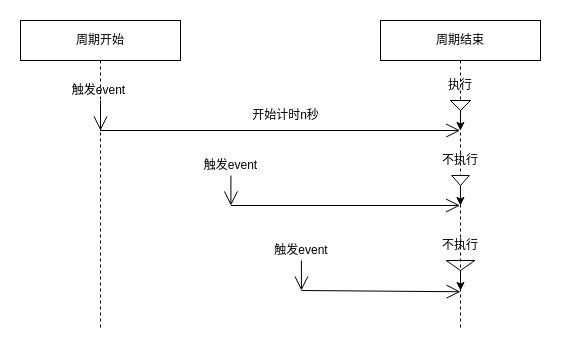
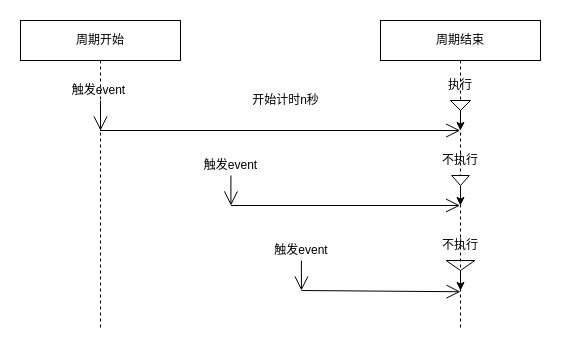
(286, 116) -> (286, 101)
